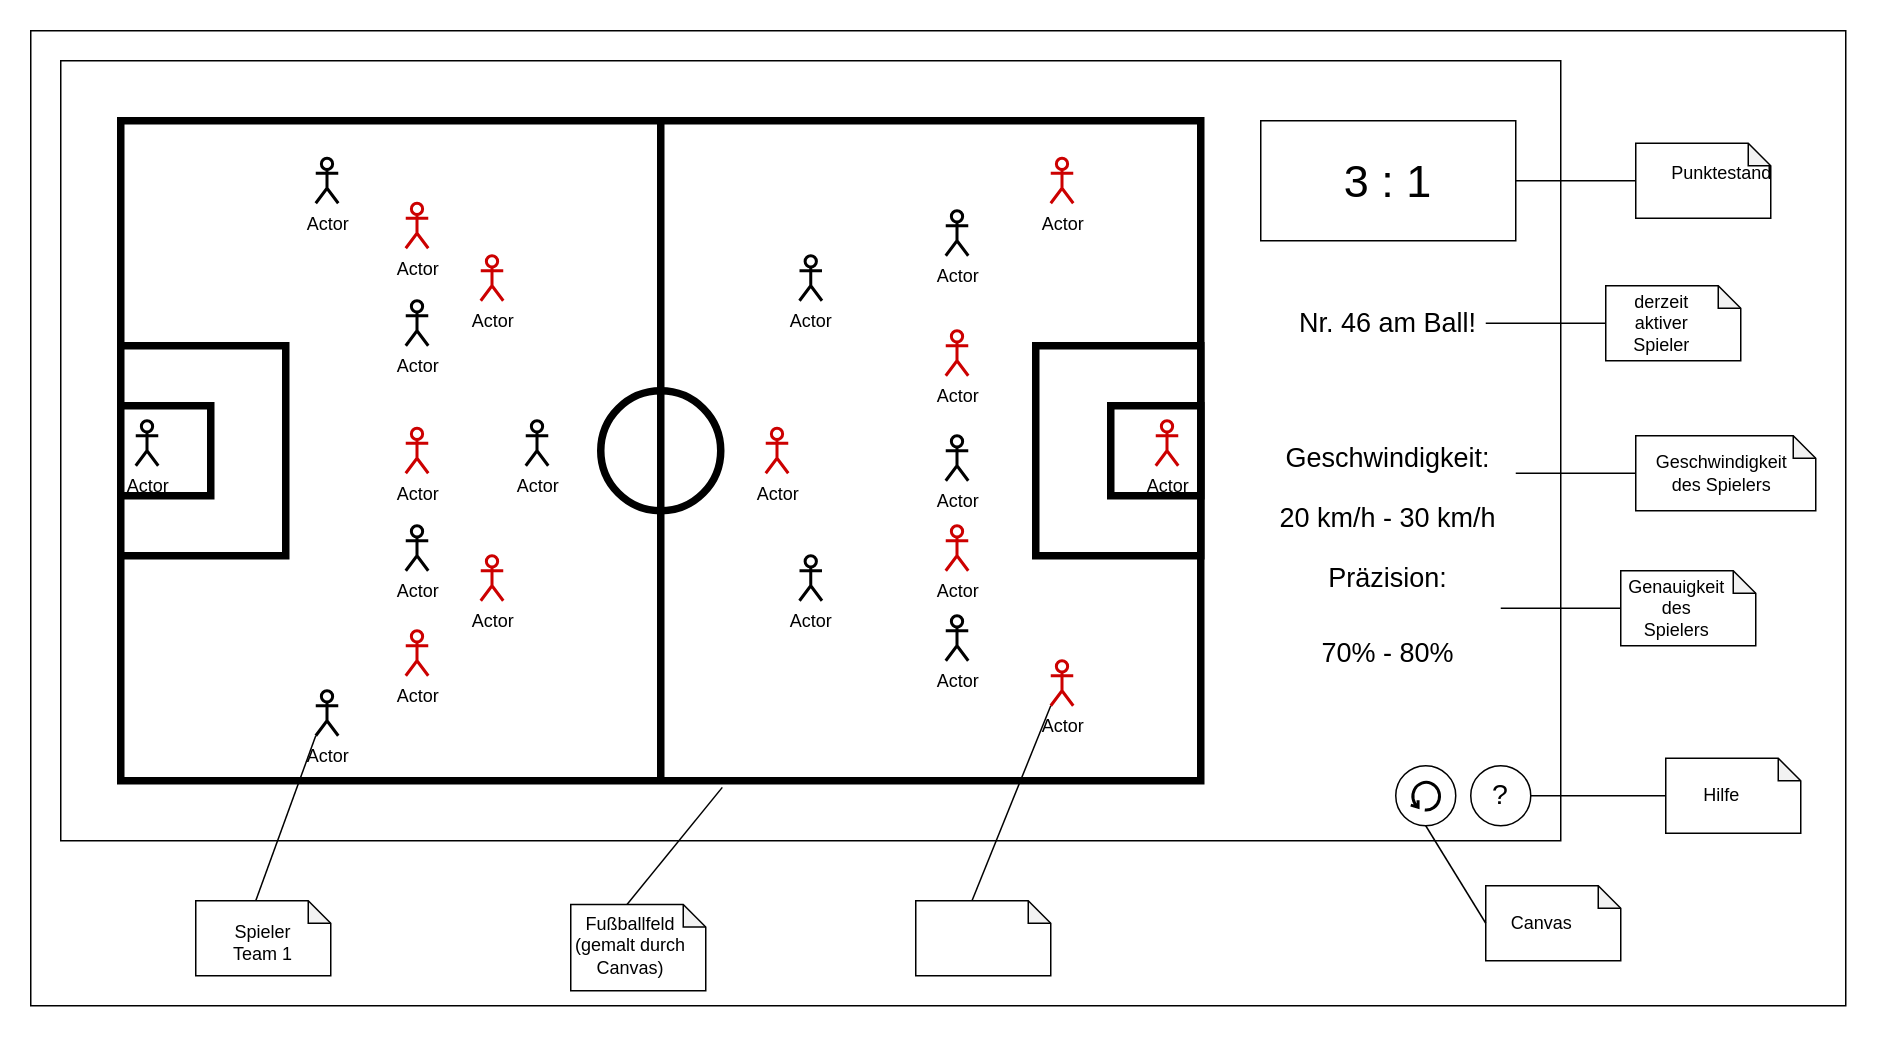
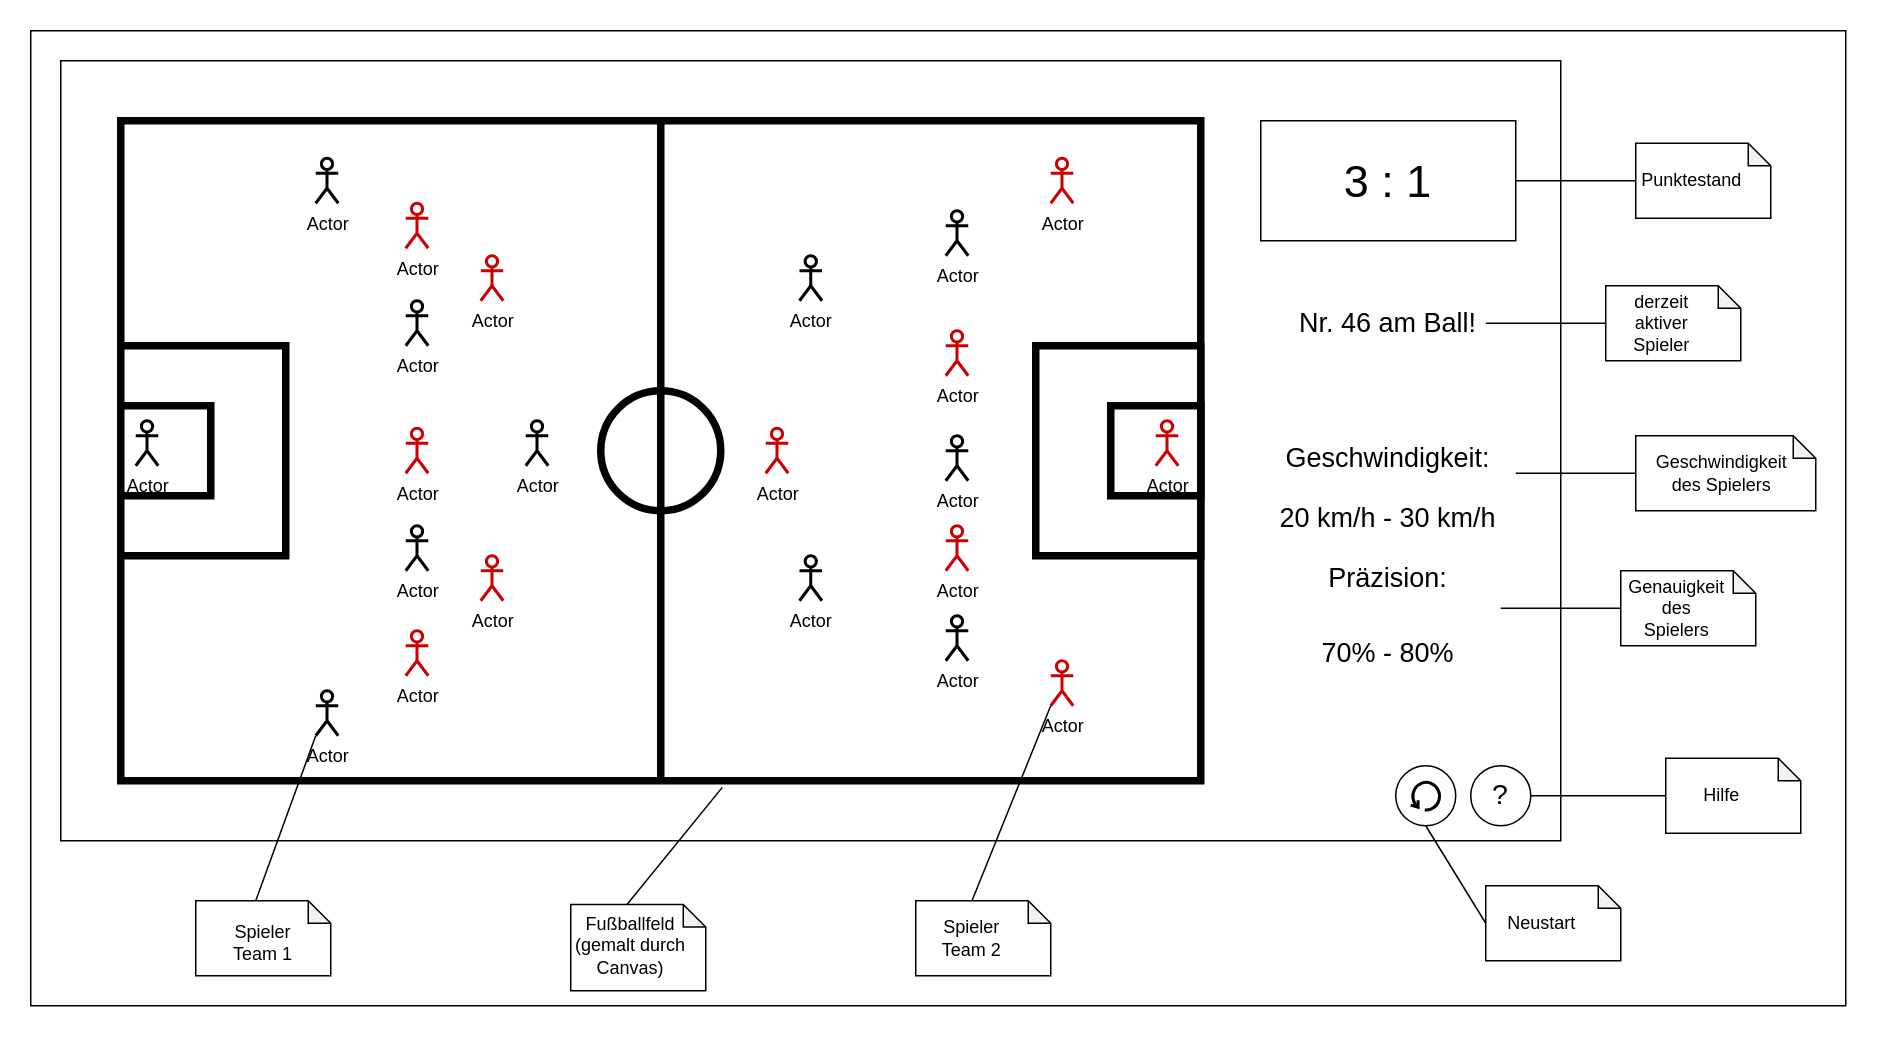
(1722, 173) -> (1692, 181)
(1542, 923) -> (1542, 923)
none -> (972, 938)
